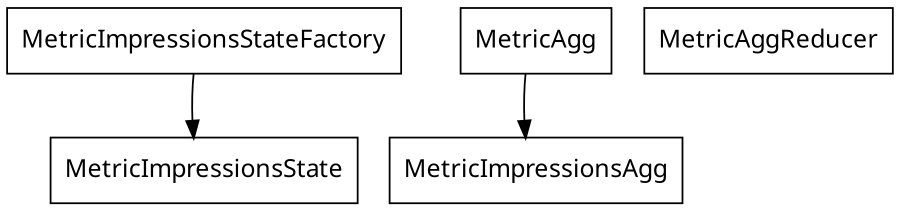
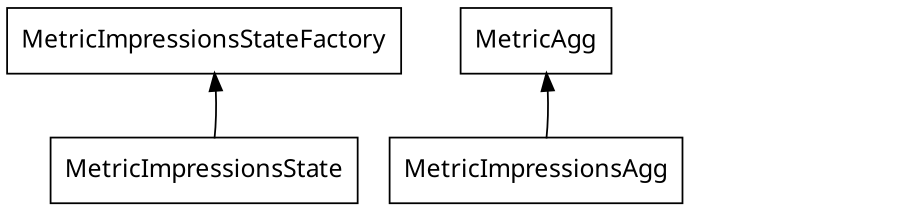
(769, 41) -> none
(192, 97) -> (216, 115)
(524, 97) -> (548, 115)
